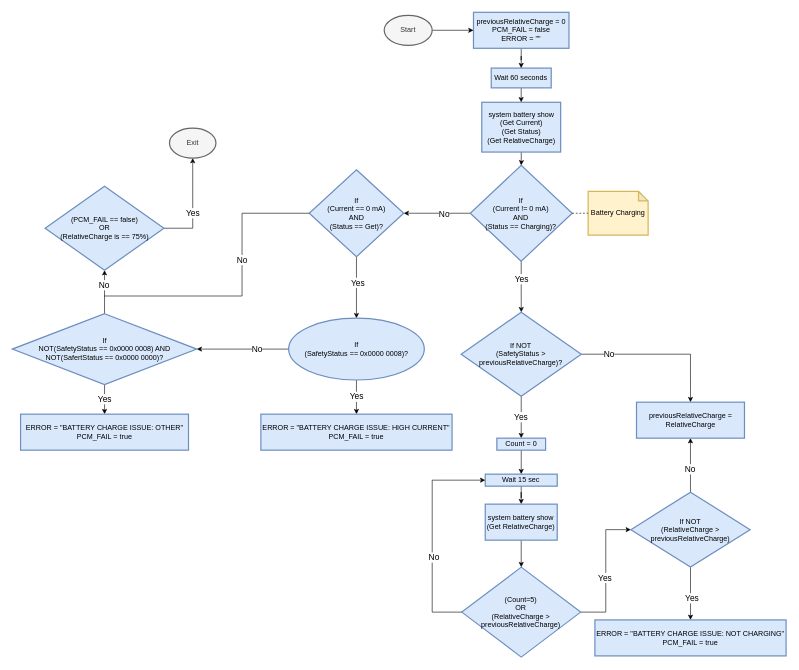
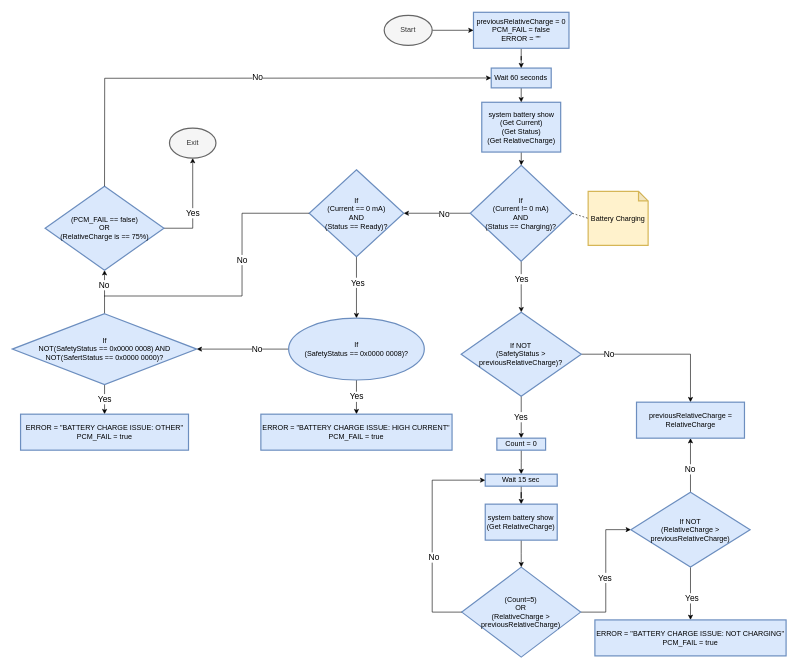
none -> (105, 131)
(357, 213) -> (357, 213)
(618, 213) -> (618, 218)
